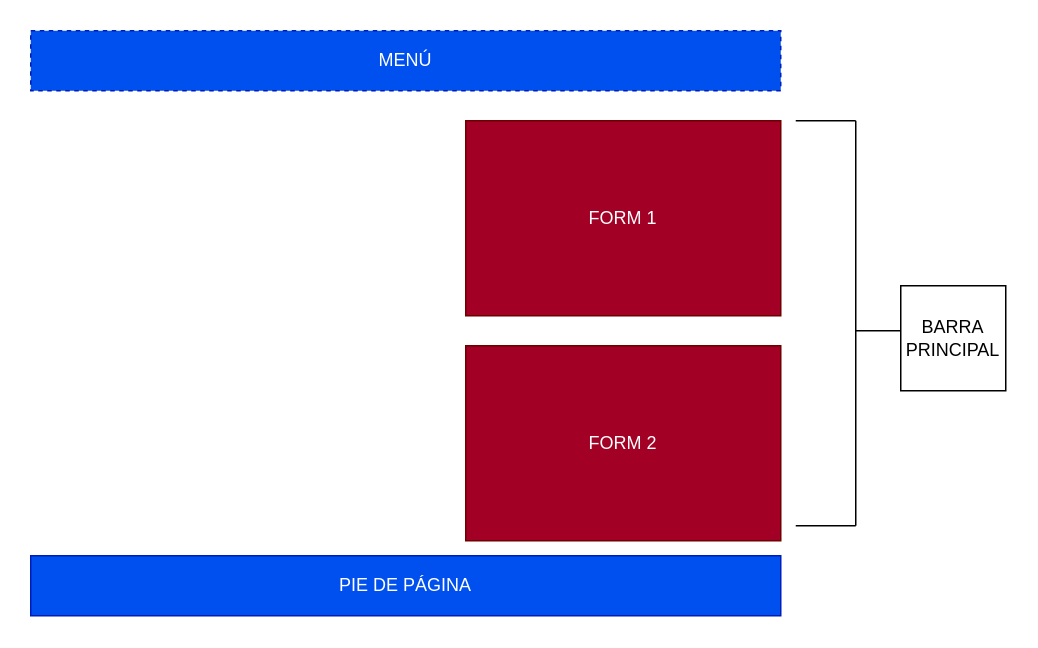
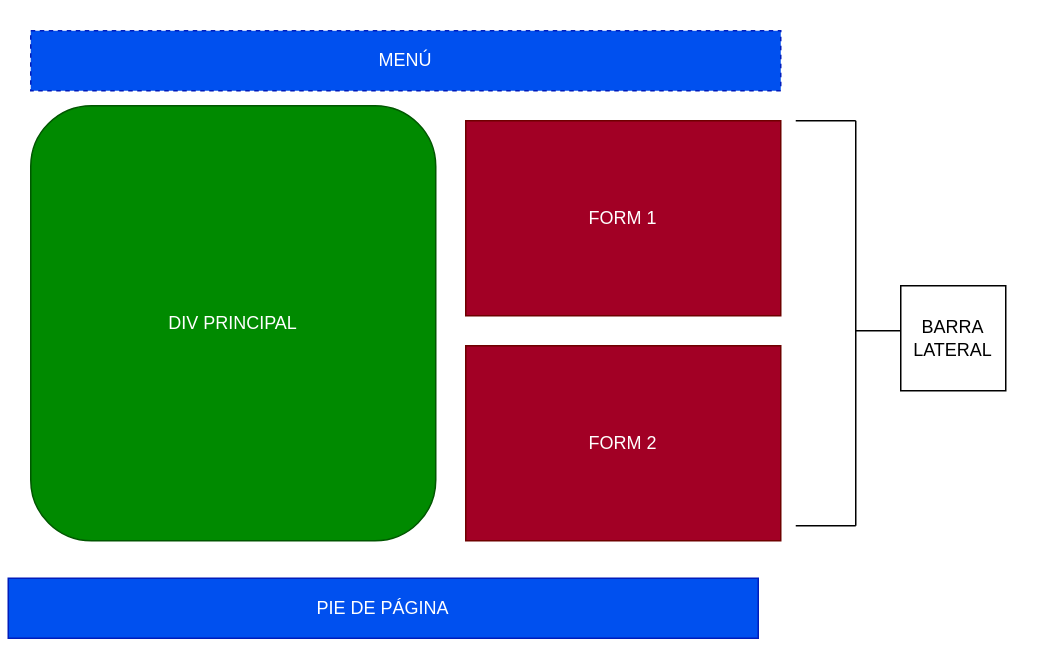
none -> (233, 323)
(953, 338) -> (953, 338)
(406, 586) -> (383, 608)
